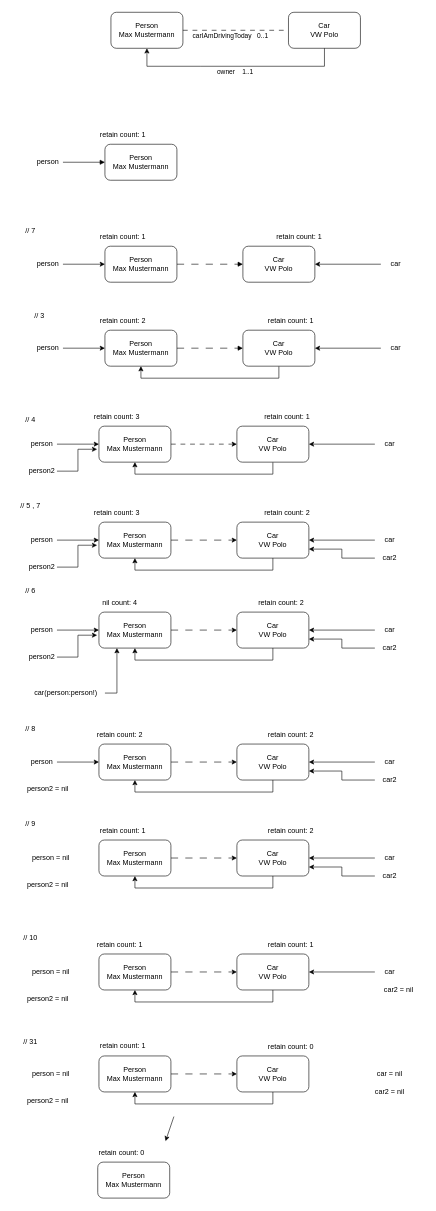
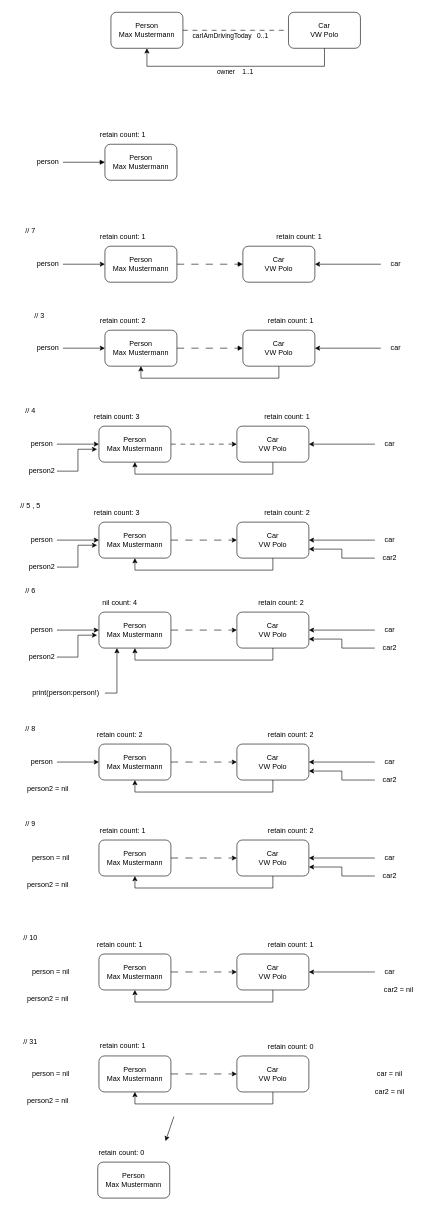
(30, 420) -> (30, 411)
(30, 506) -> (30, 506)
(66, 693) -> (66, 693)
